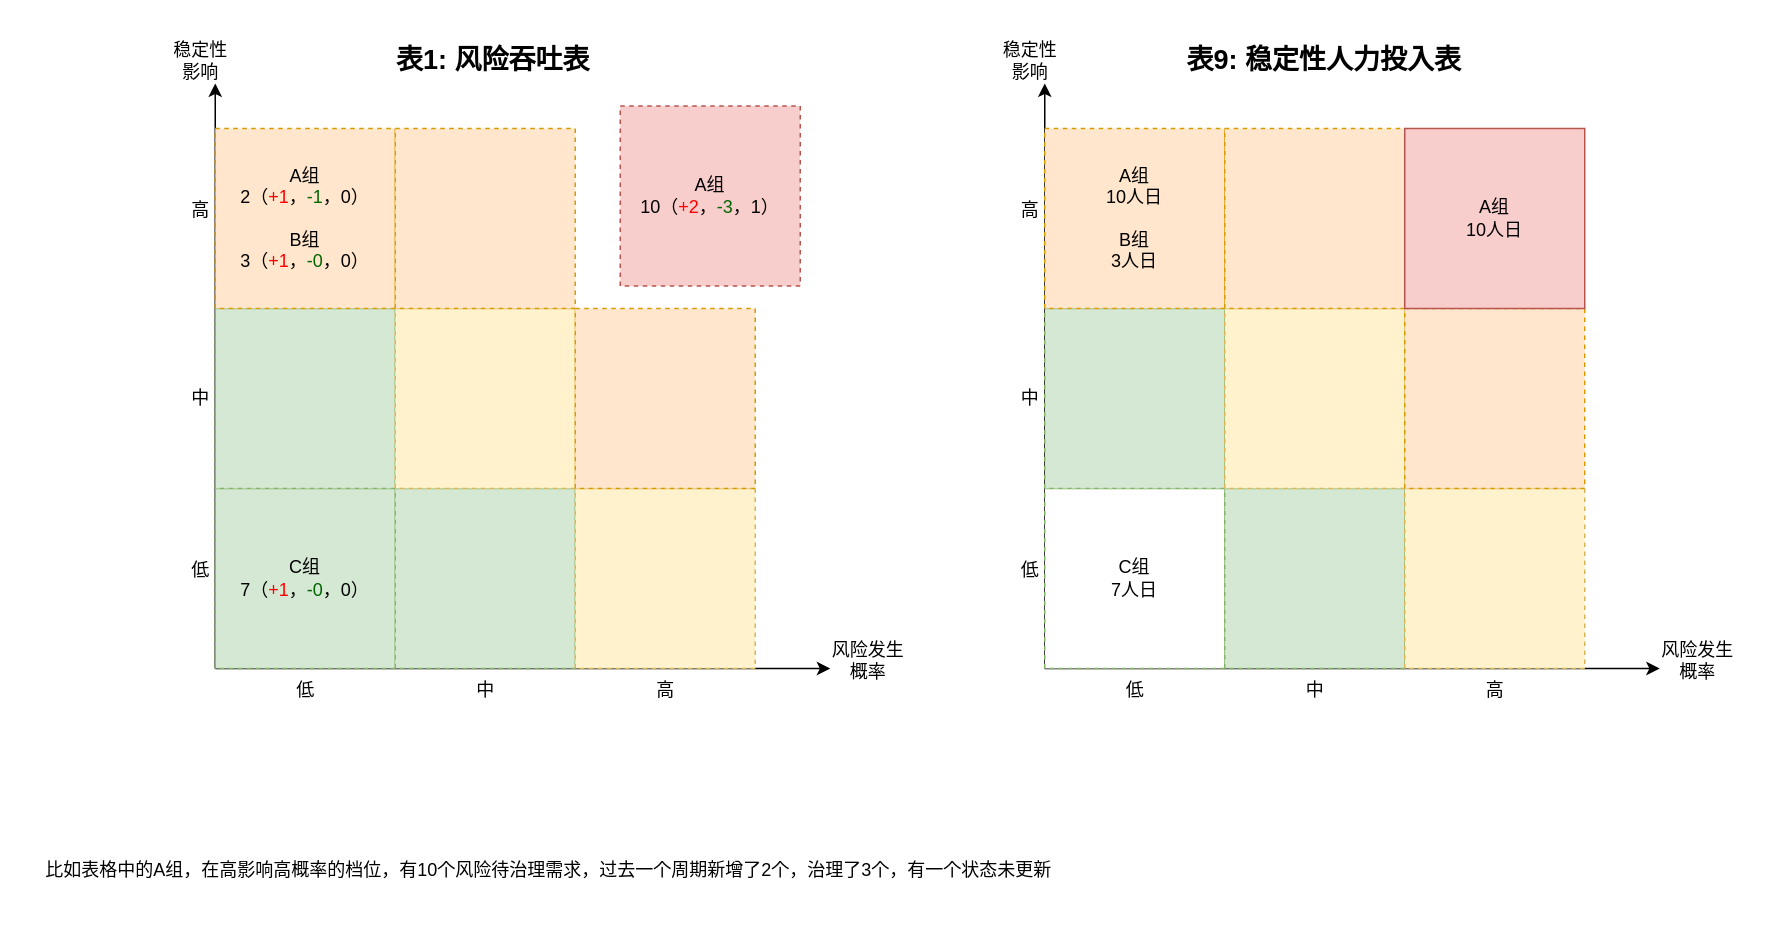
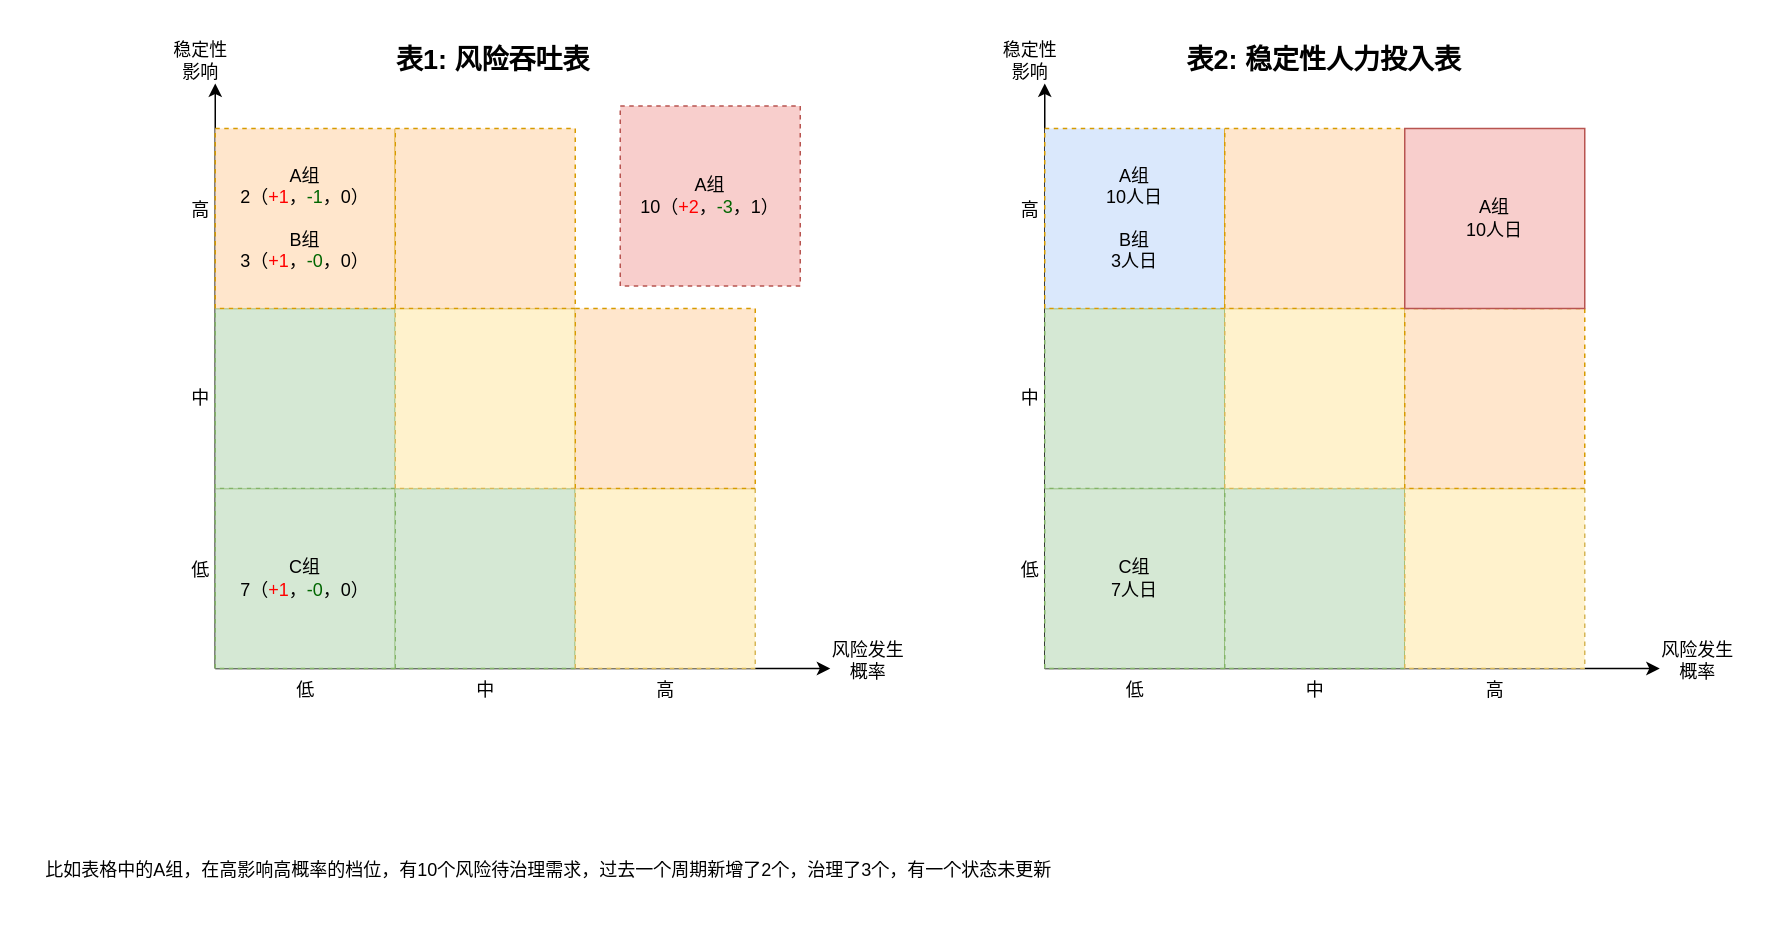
(1325, 61) -> (1325, 61)
(1135, 218) -> (1135, 218)
(1135, 578) -> (1135, 578)
